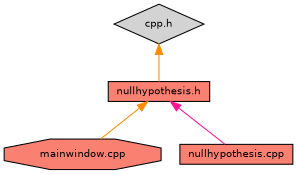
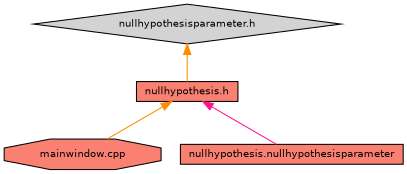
(159, 24) -> (187, 24)
(236, 154) -> (292, 154)
